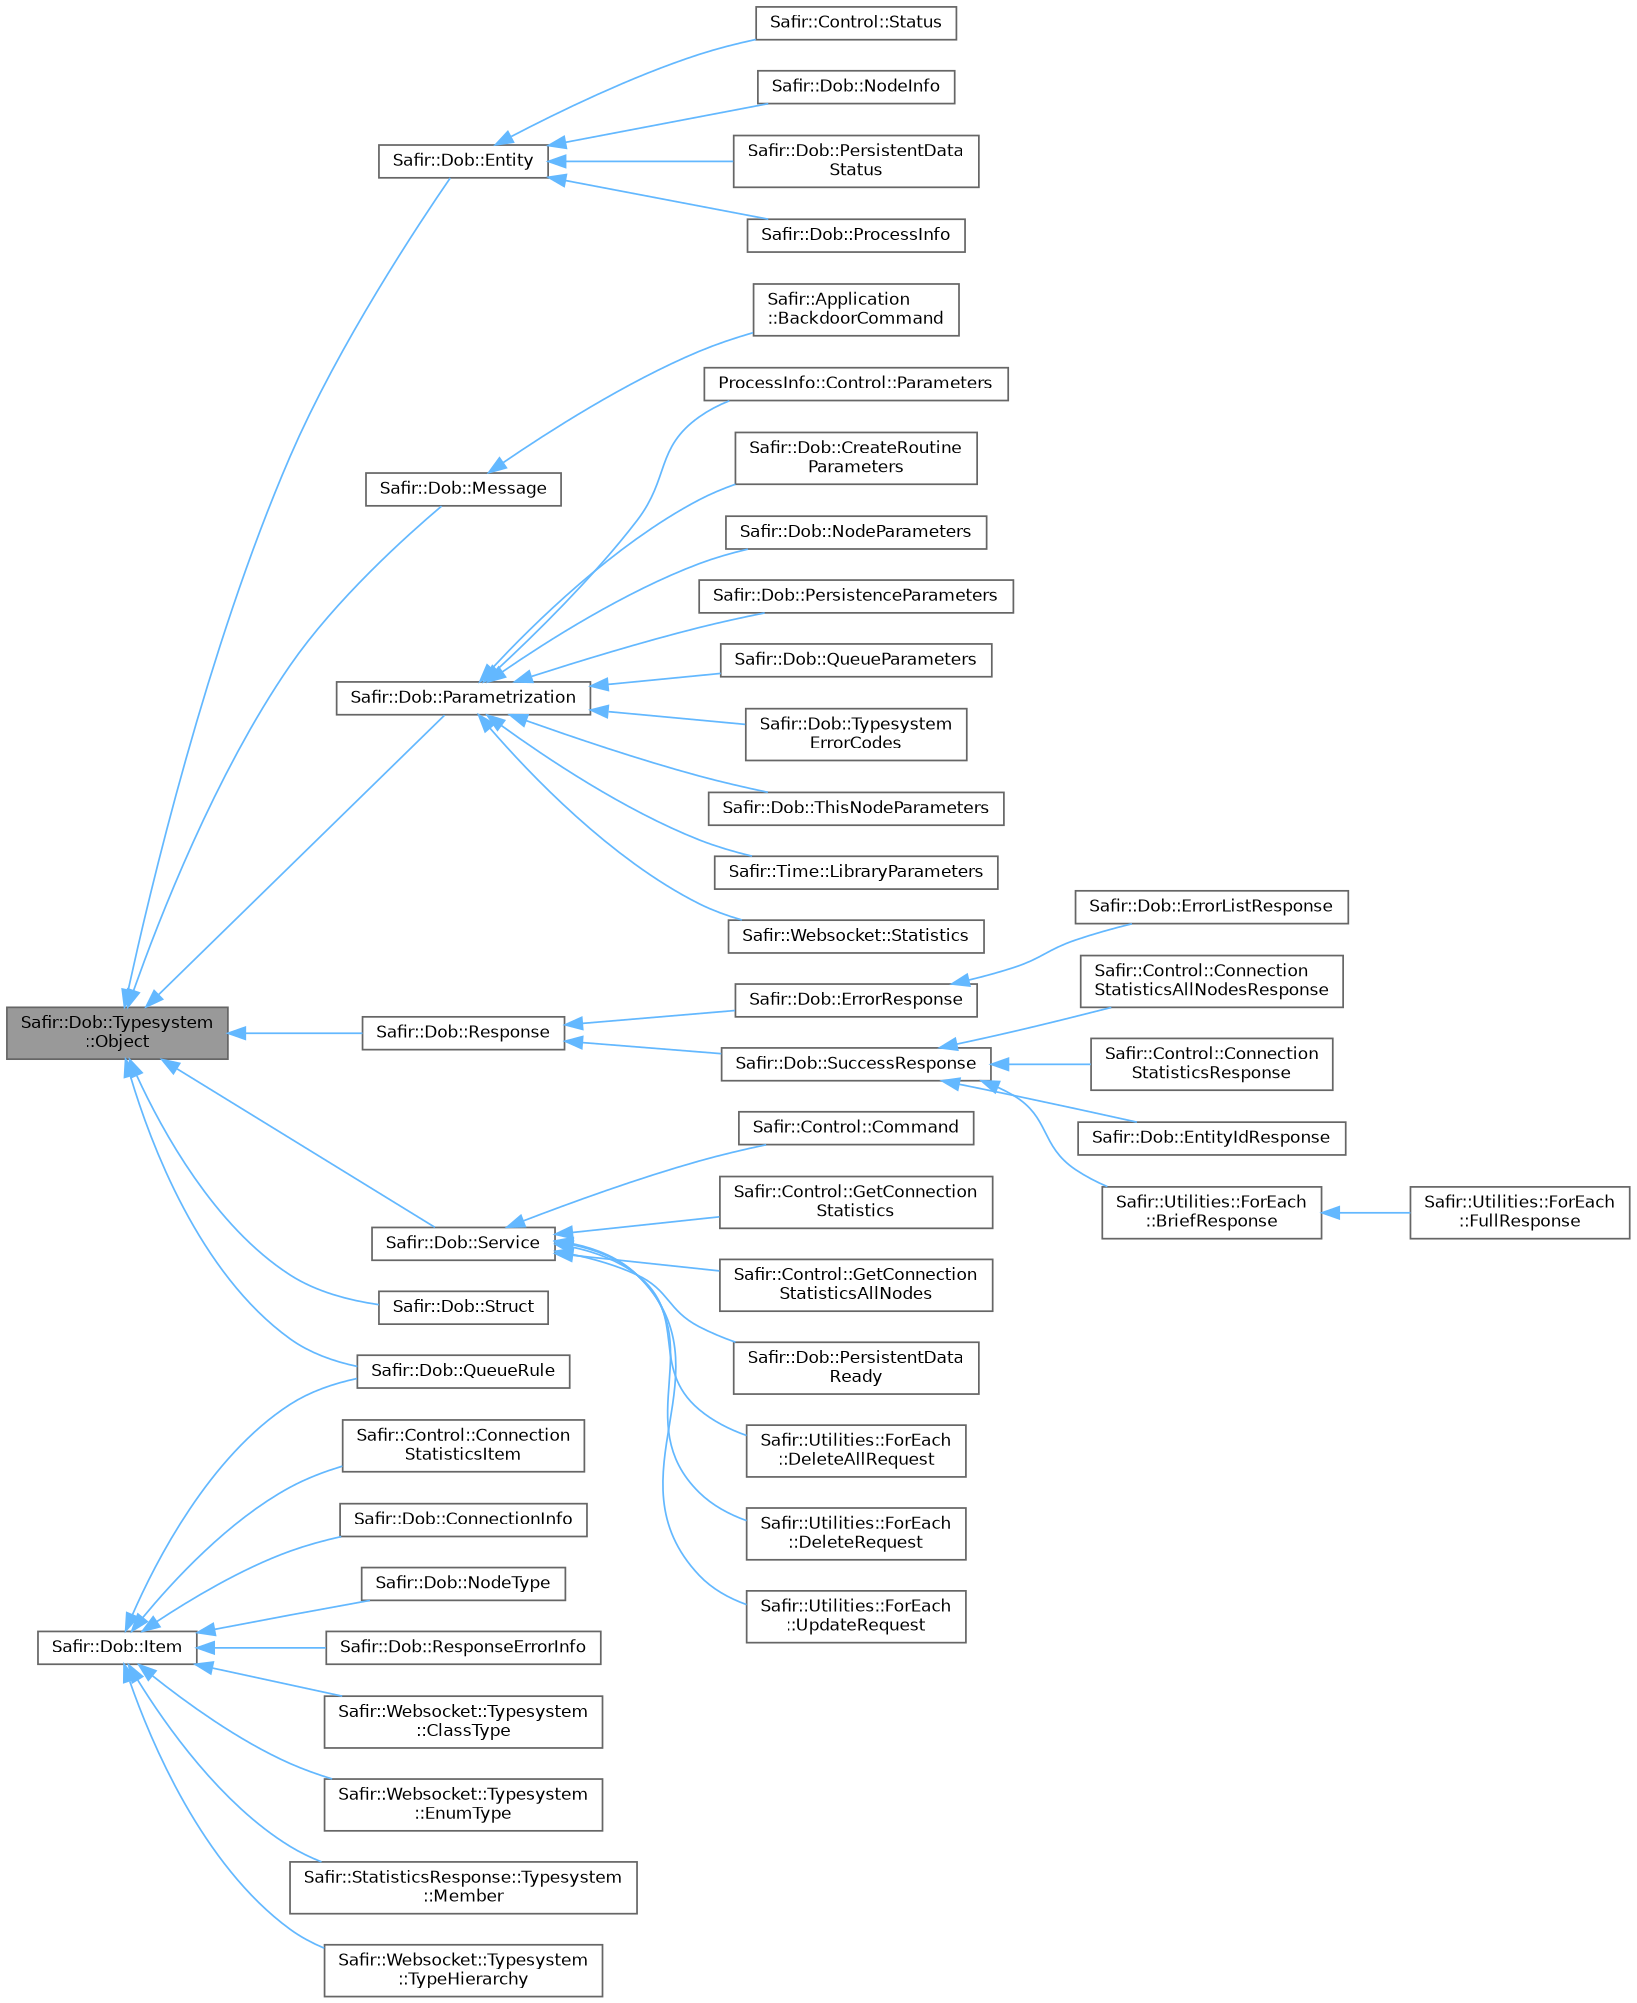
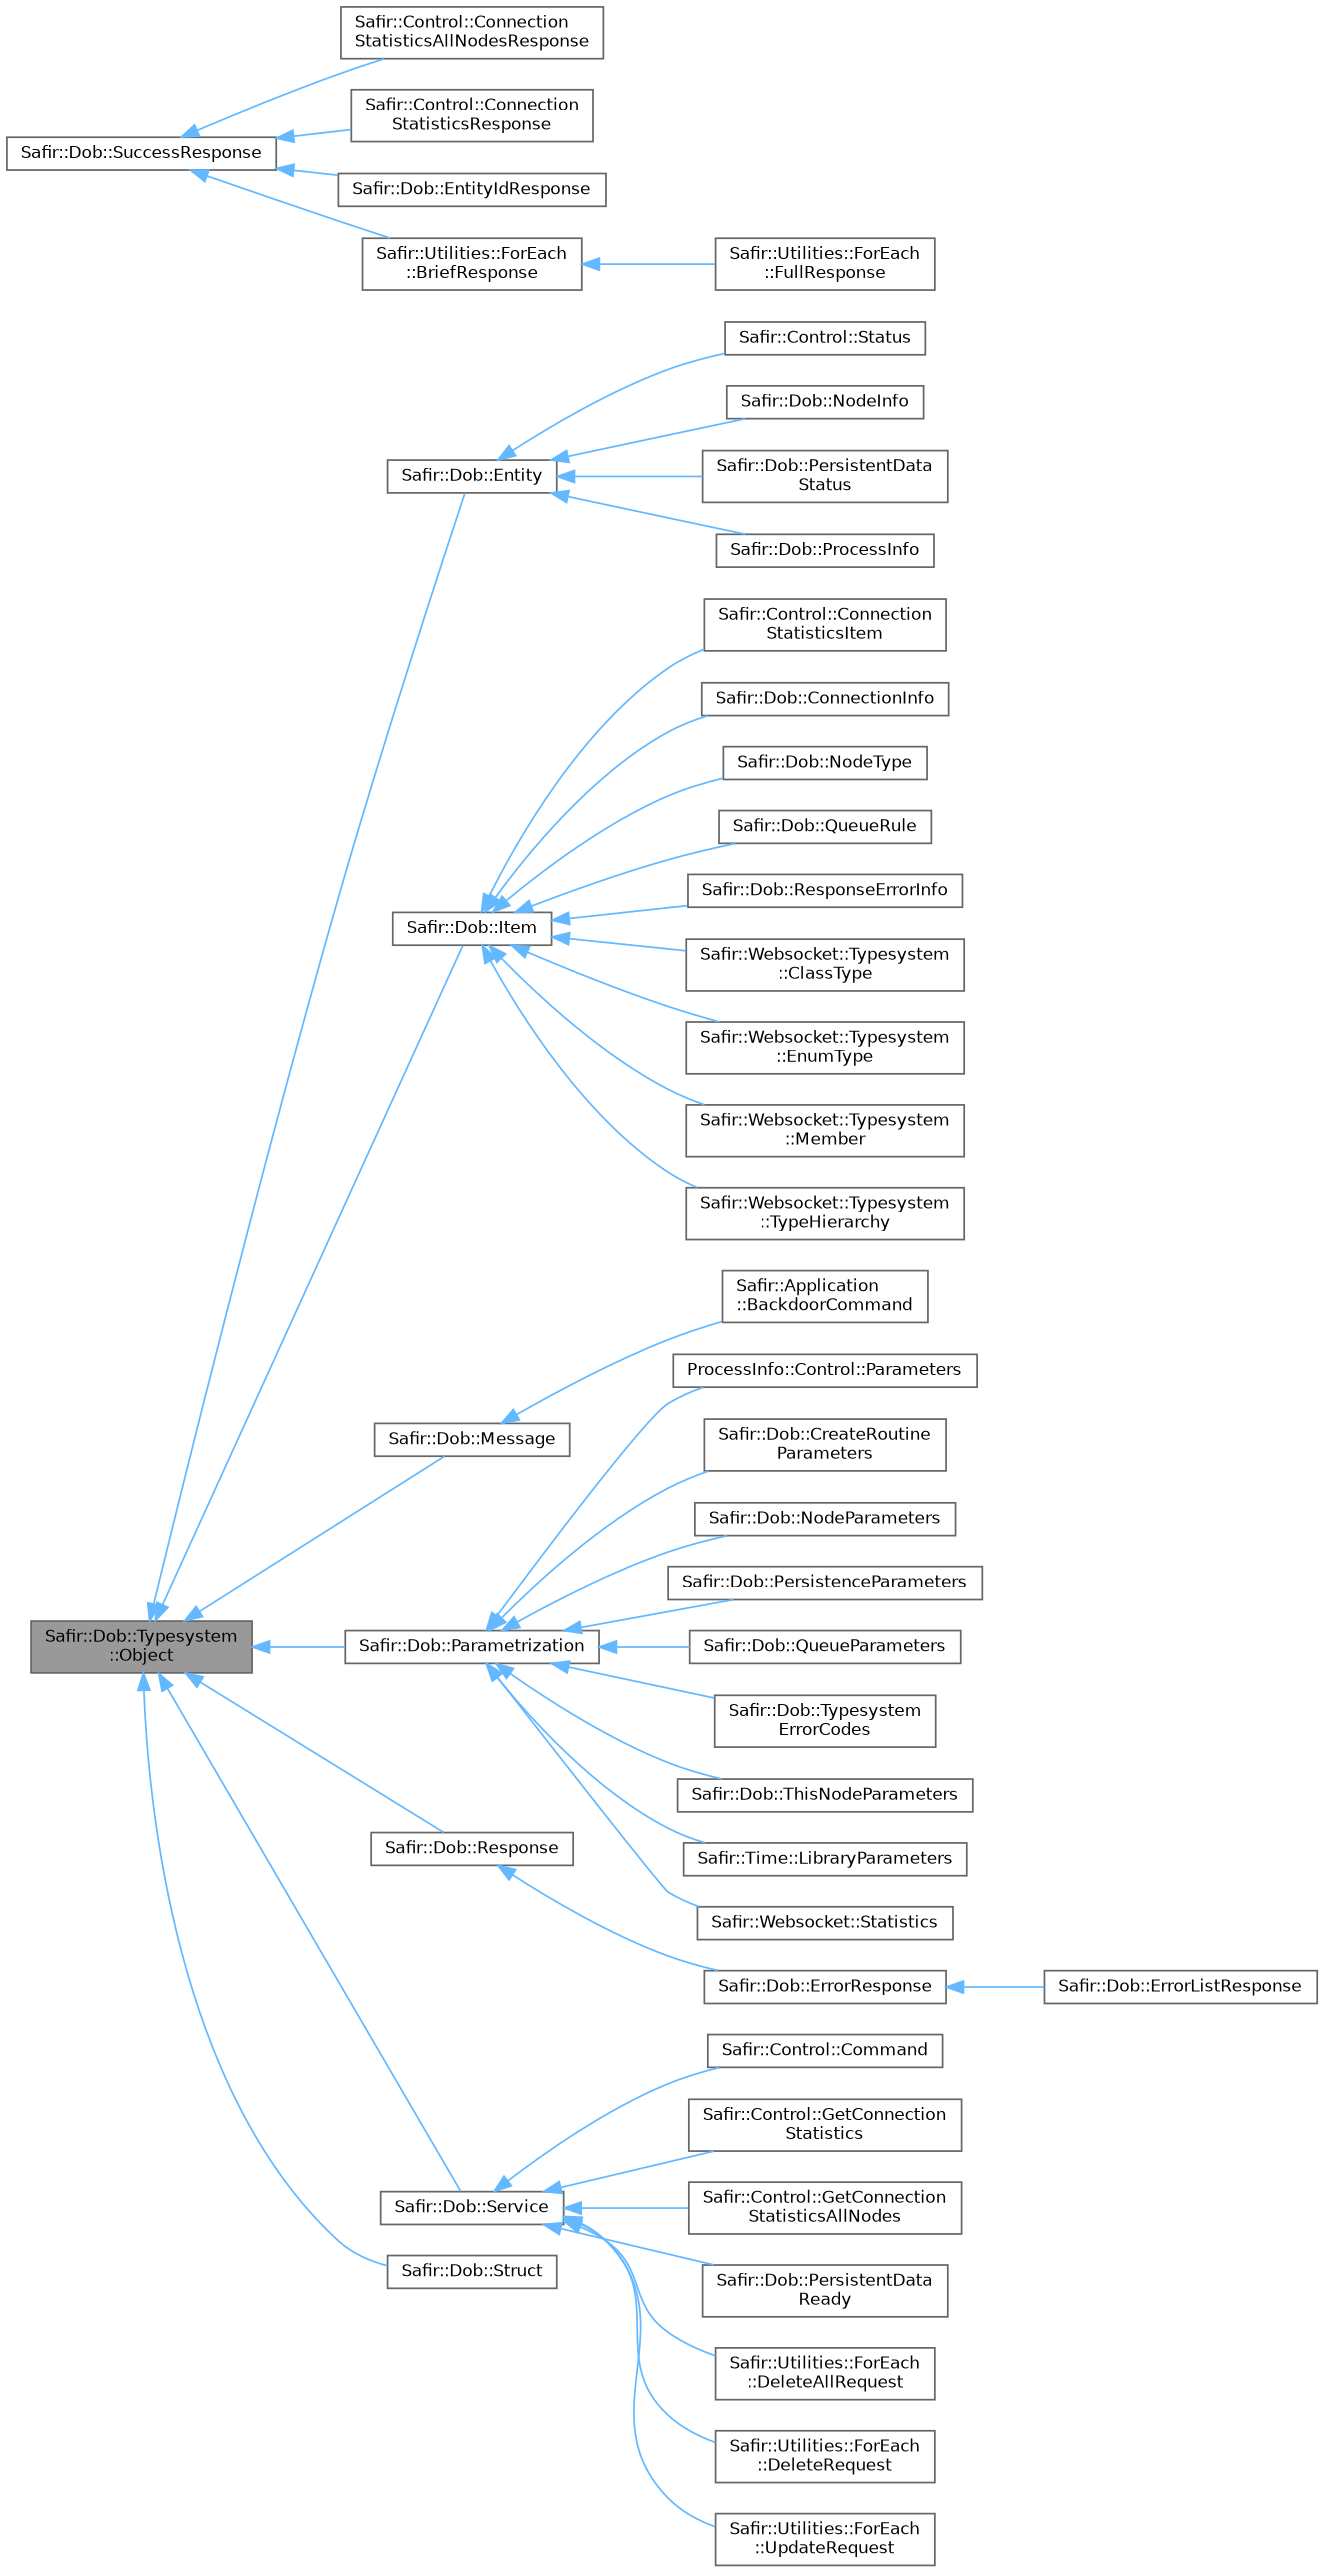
(652, 1048) -> none
(210, 1251) -> (313, 1275)
(464, 1888) -> (825, 1131)
